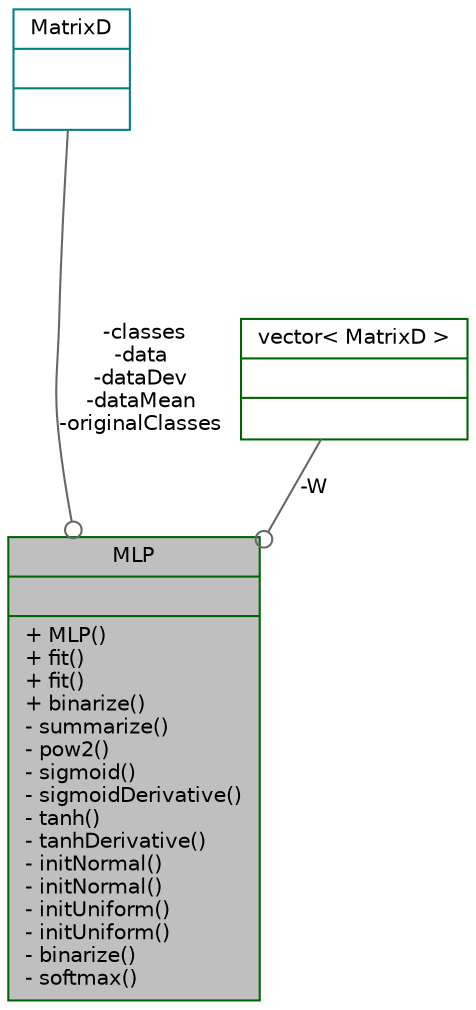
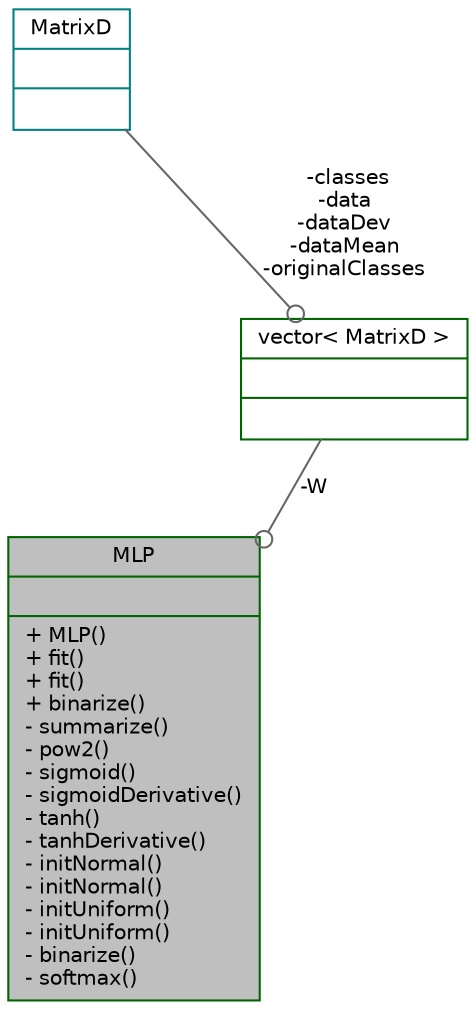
(59, 326) -> (207, 218)
